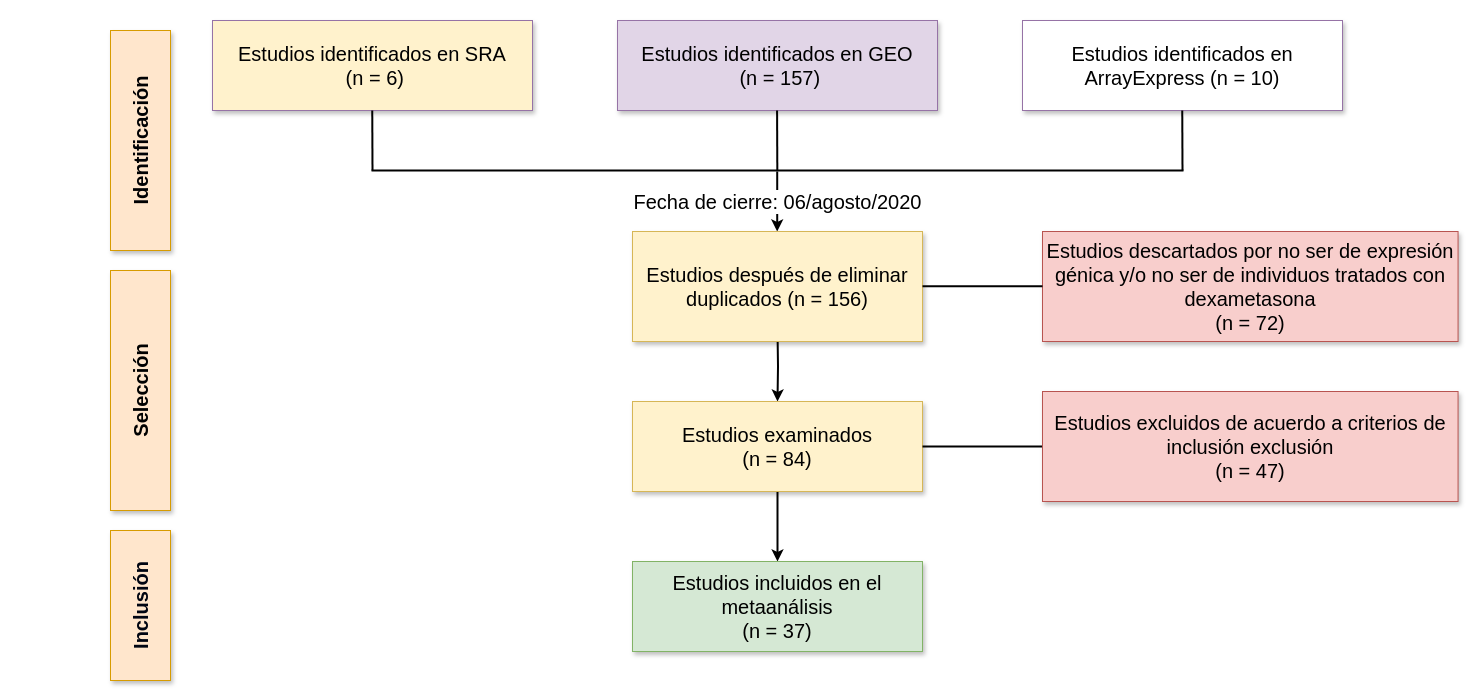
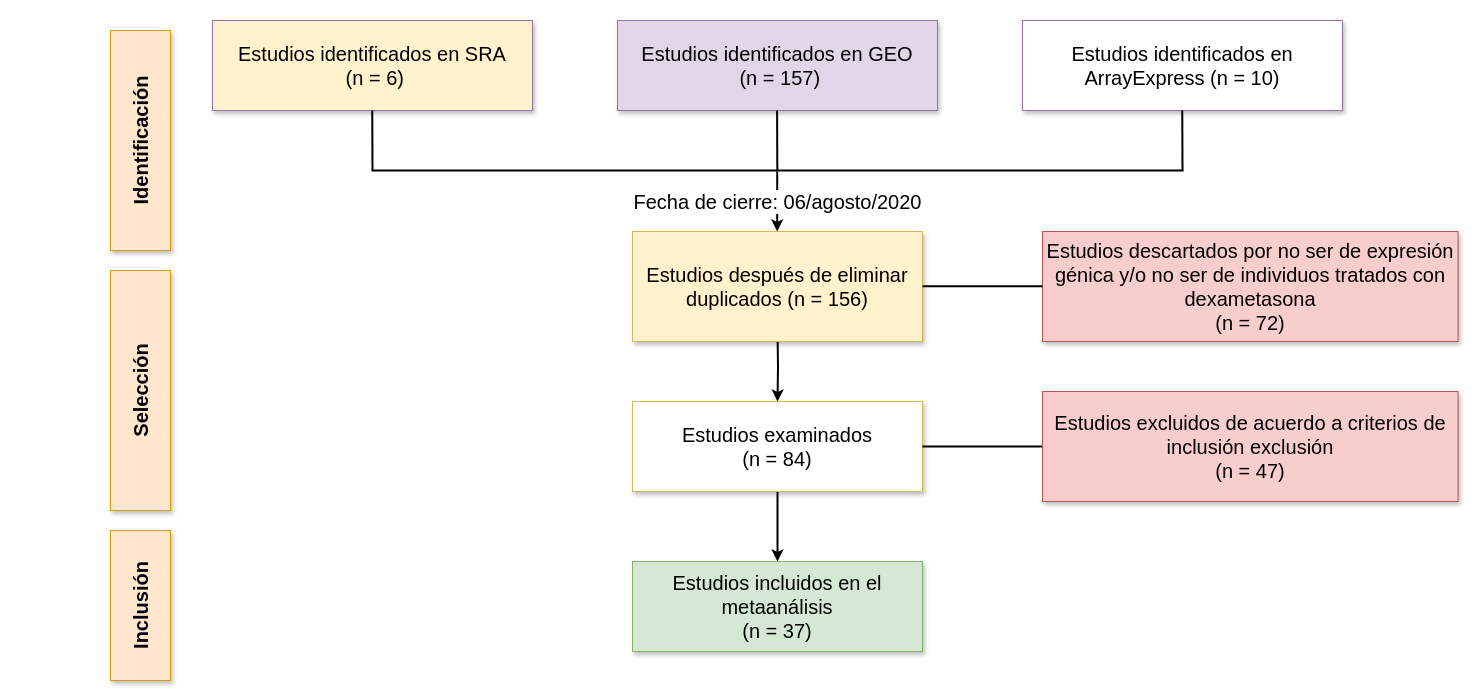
(778, 447) -> (778, 447)
